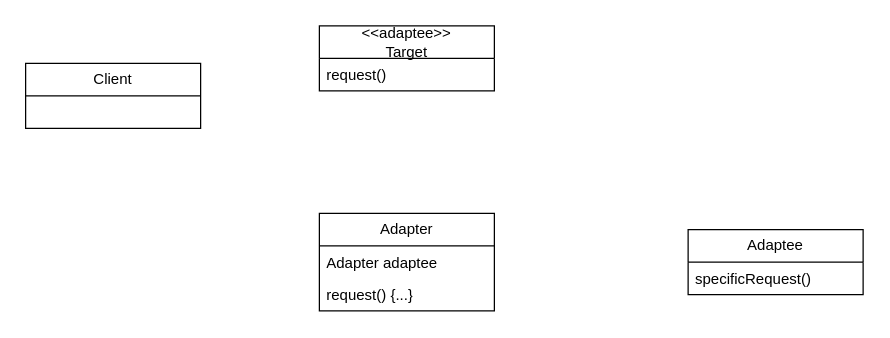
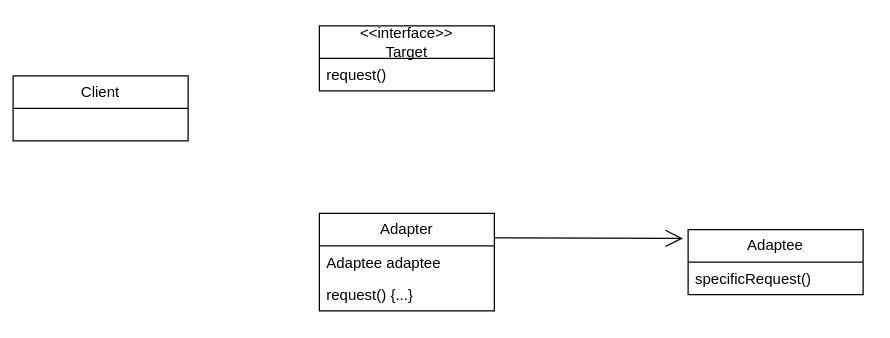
(407, 42) -> (407, 42)
(113, 96) -> (101, 108)
none -> (589, 238)
(388, 263) -> (388, 263)
